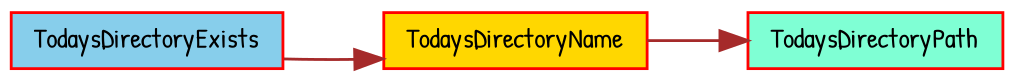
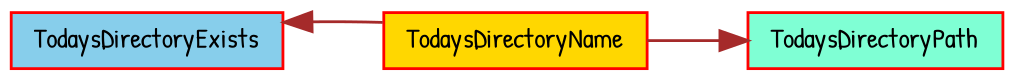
(319, 59) -> (348, 22)
